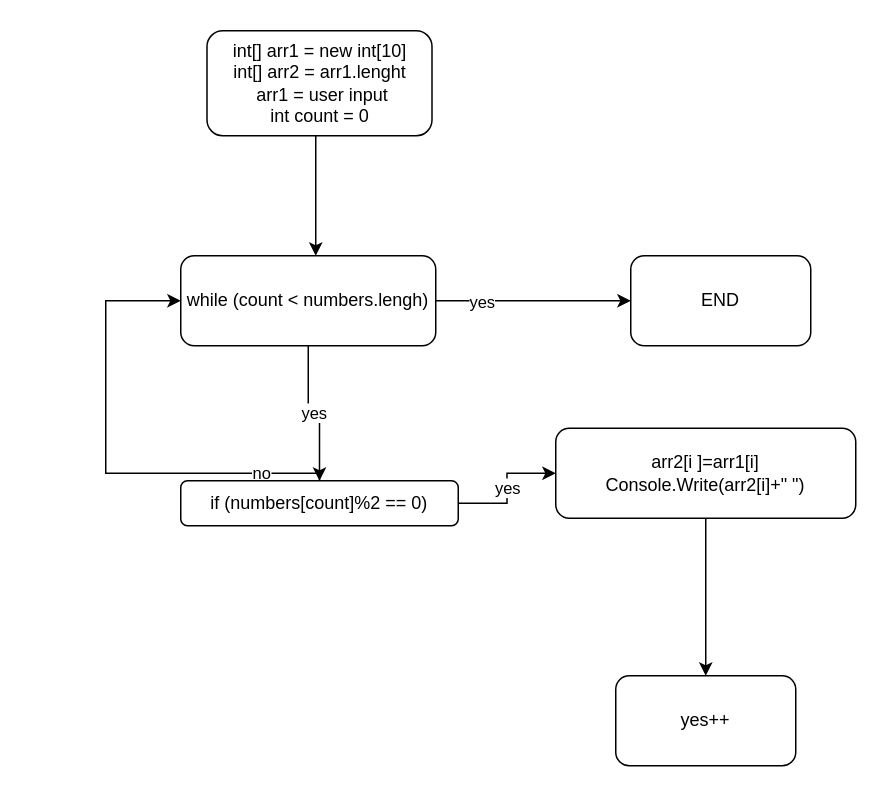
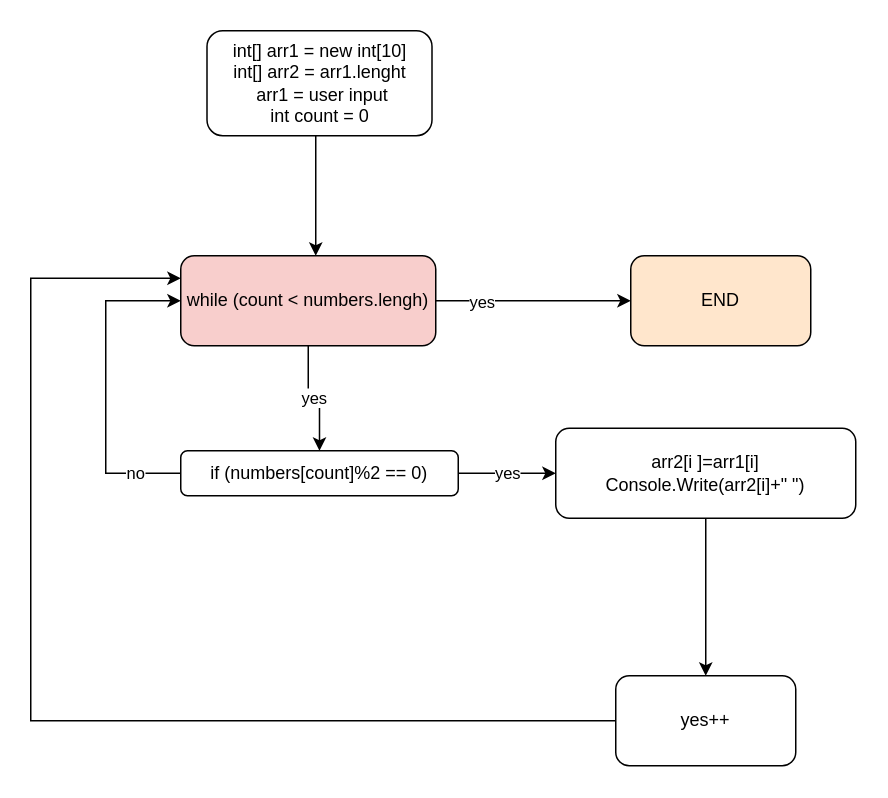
(308, 301) -> (308, 301)
(721, 301) -> (721, 301)
(320, 503) -> (320, 473)
none -> (33, 721)
